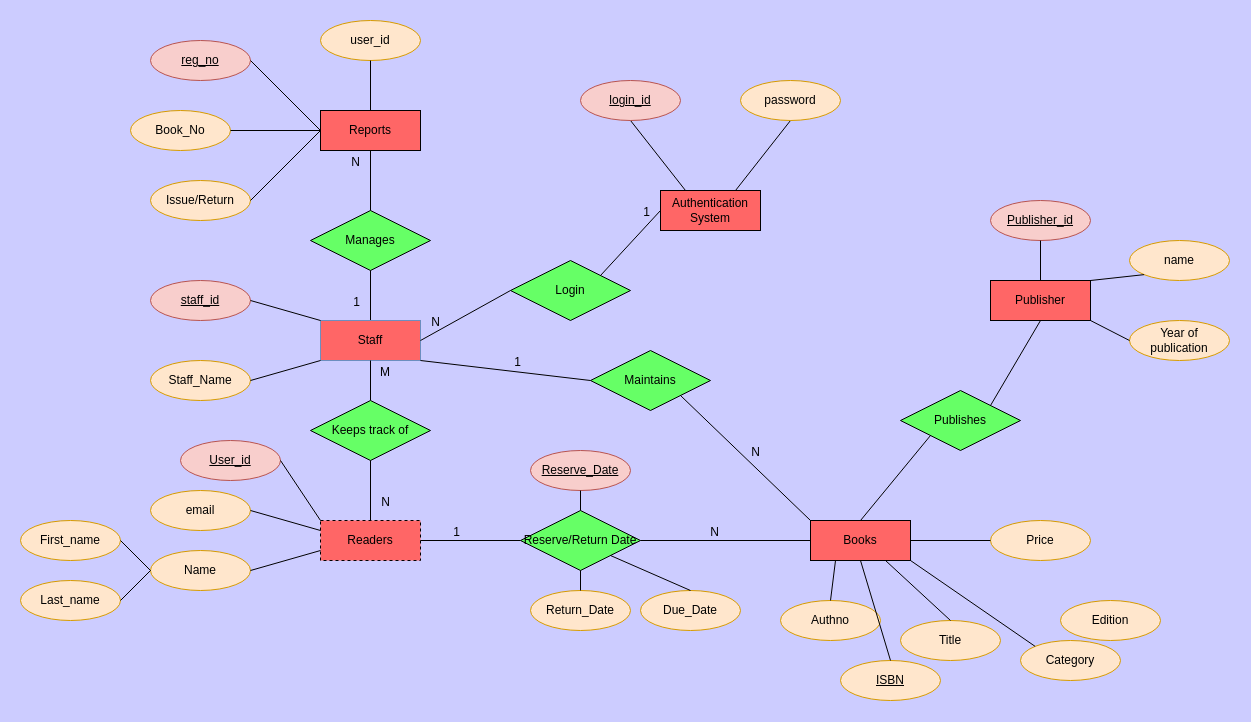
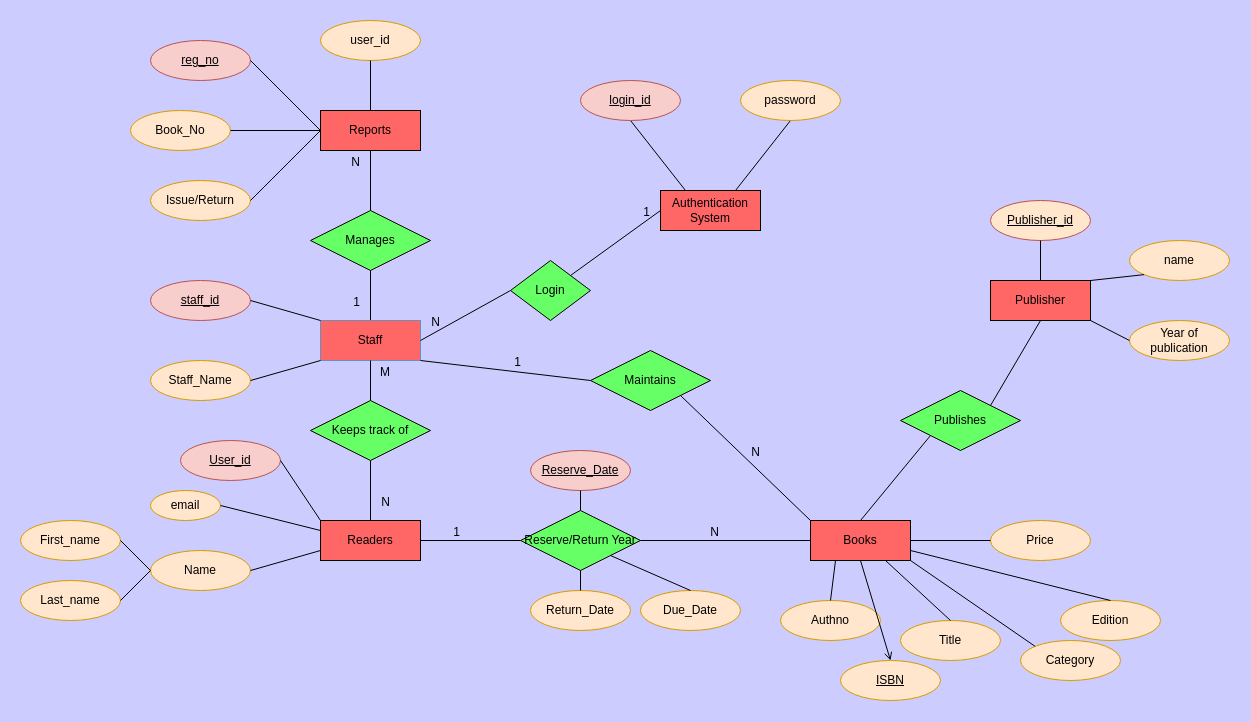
(1041, 221) -> (1041, 221)
(571, 291) -> (551, 291)
(201, 511) -> (186, 506)
(371, 541) -> (371, 541)
(581, 541) -> (581, 541)
none -> (1011, 576)
(889, 656) -> (889, 655)
